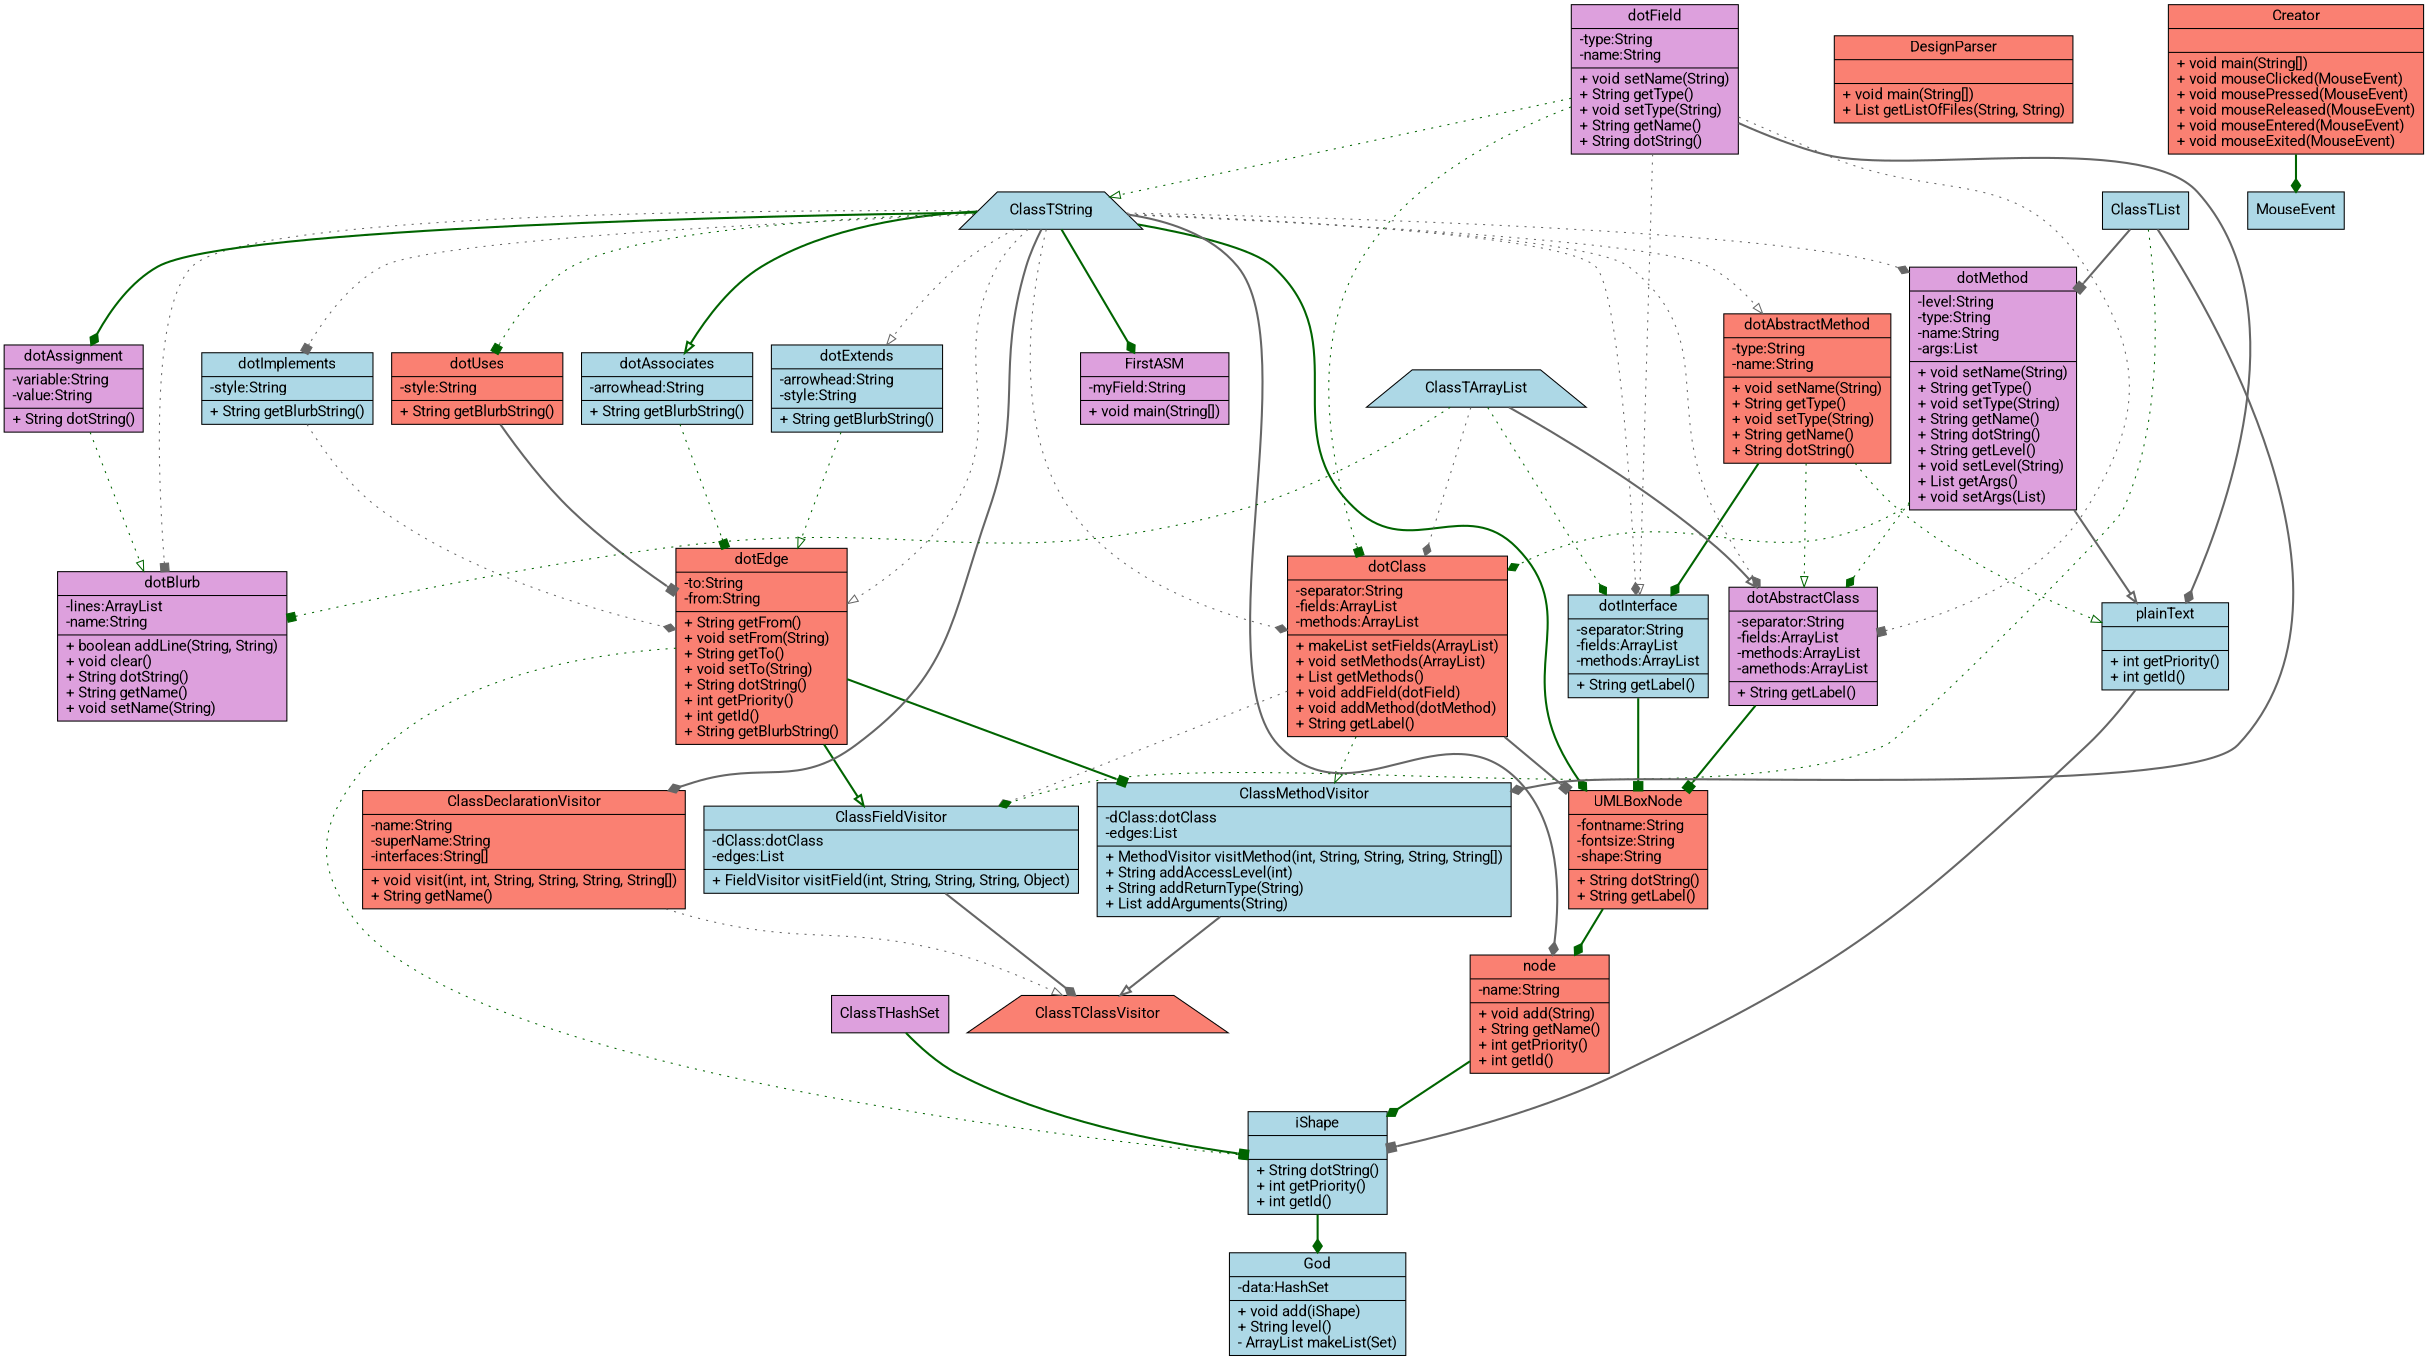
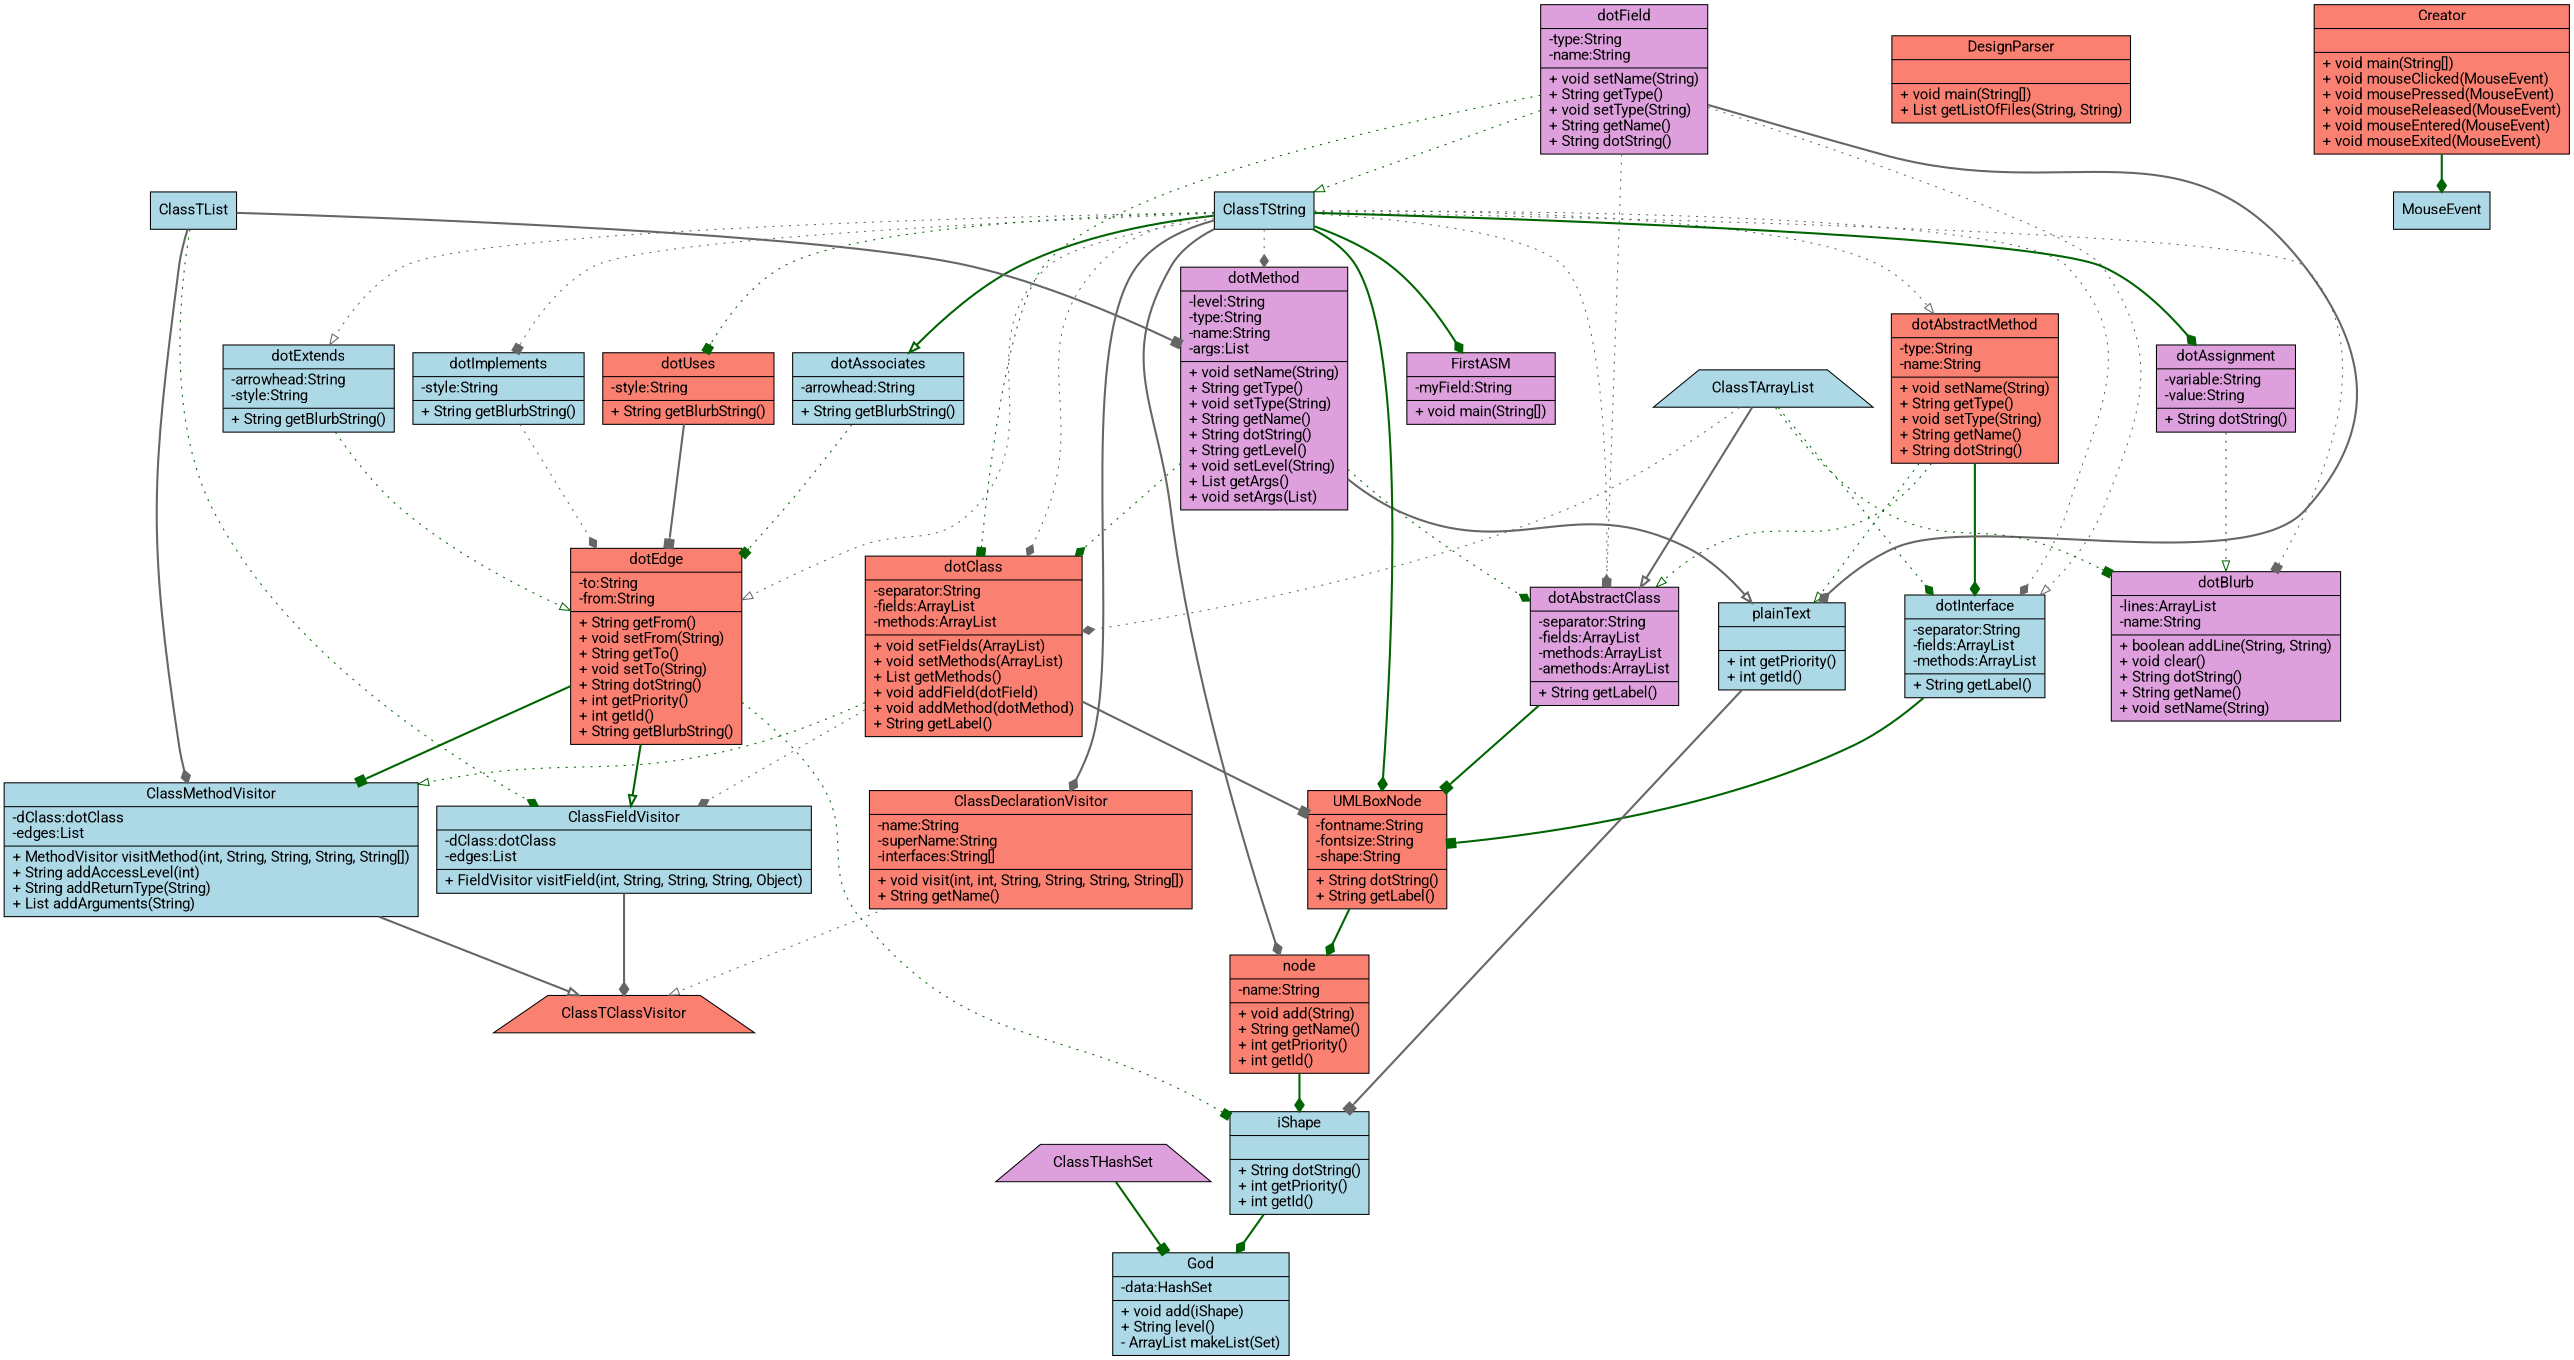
(1051, 211) -> (1264, 211)
(1398, 646) -> (960, 646)
(890, 1014) -> (1103, 1163)
(1062, 1116) -> (1138, 1213)
